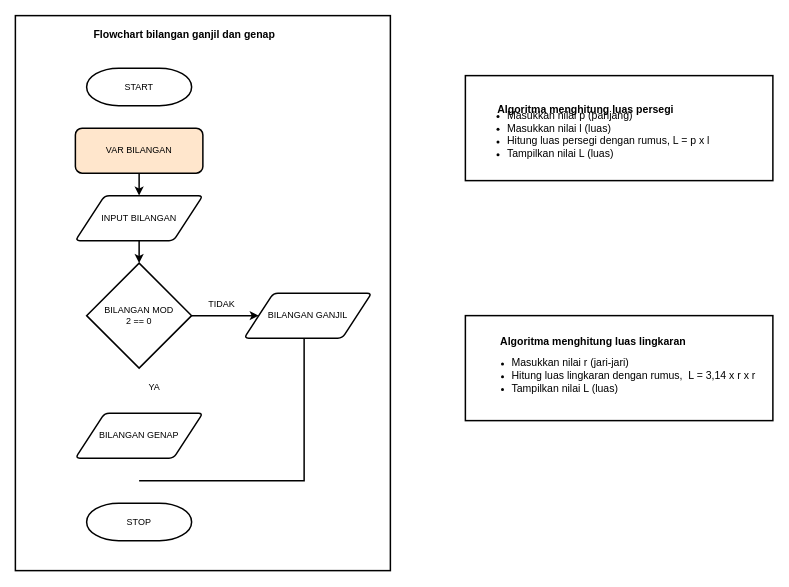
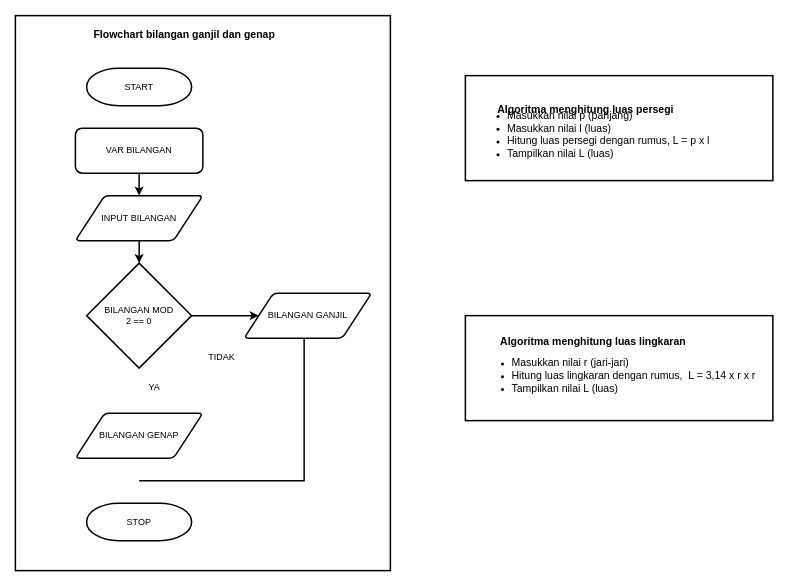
(139, 150) -> (139, 150)
(222, 304) -> (222, 357)
